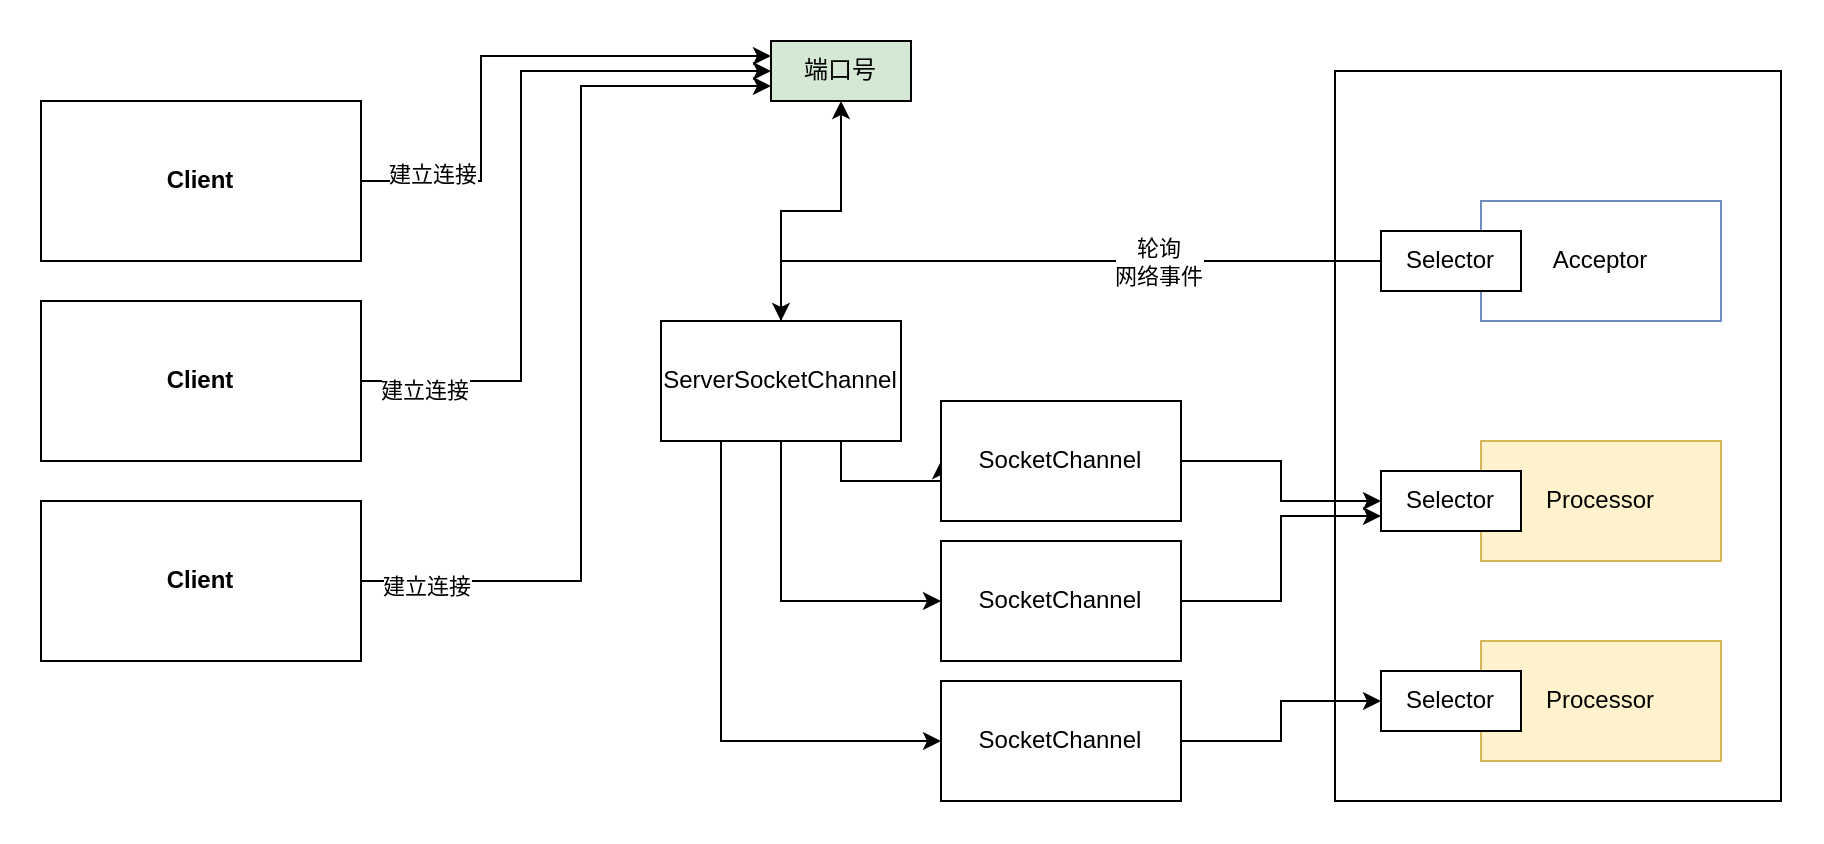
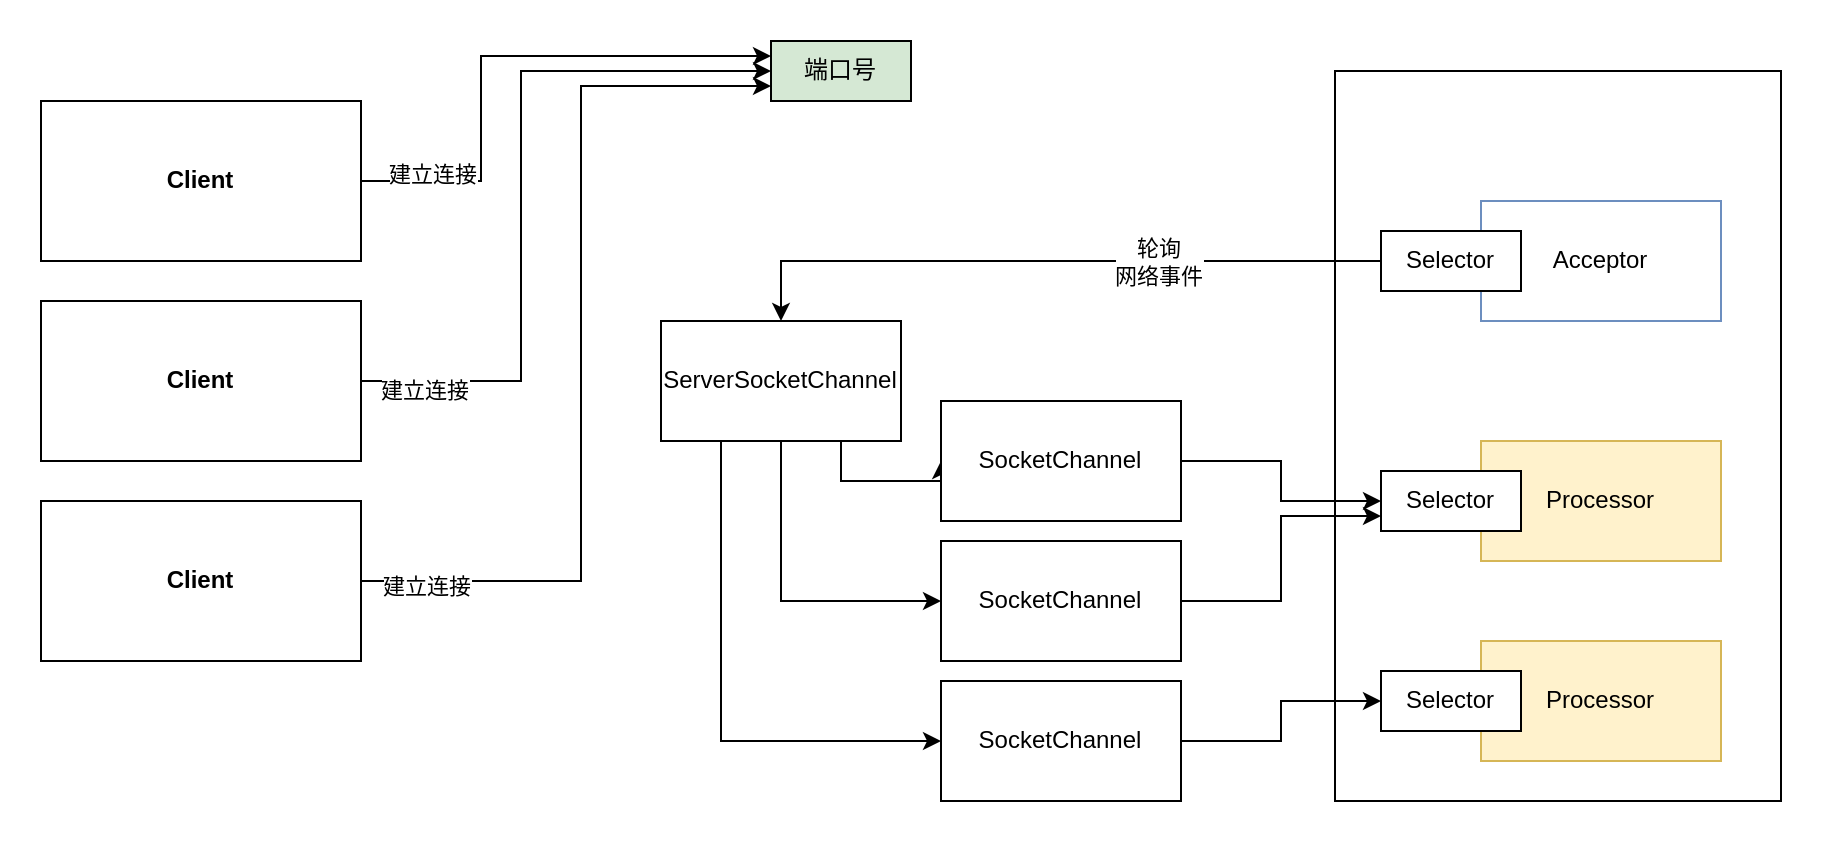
(836, 211) -> none
